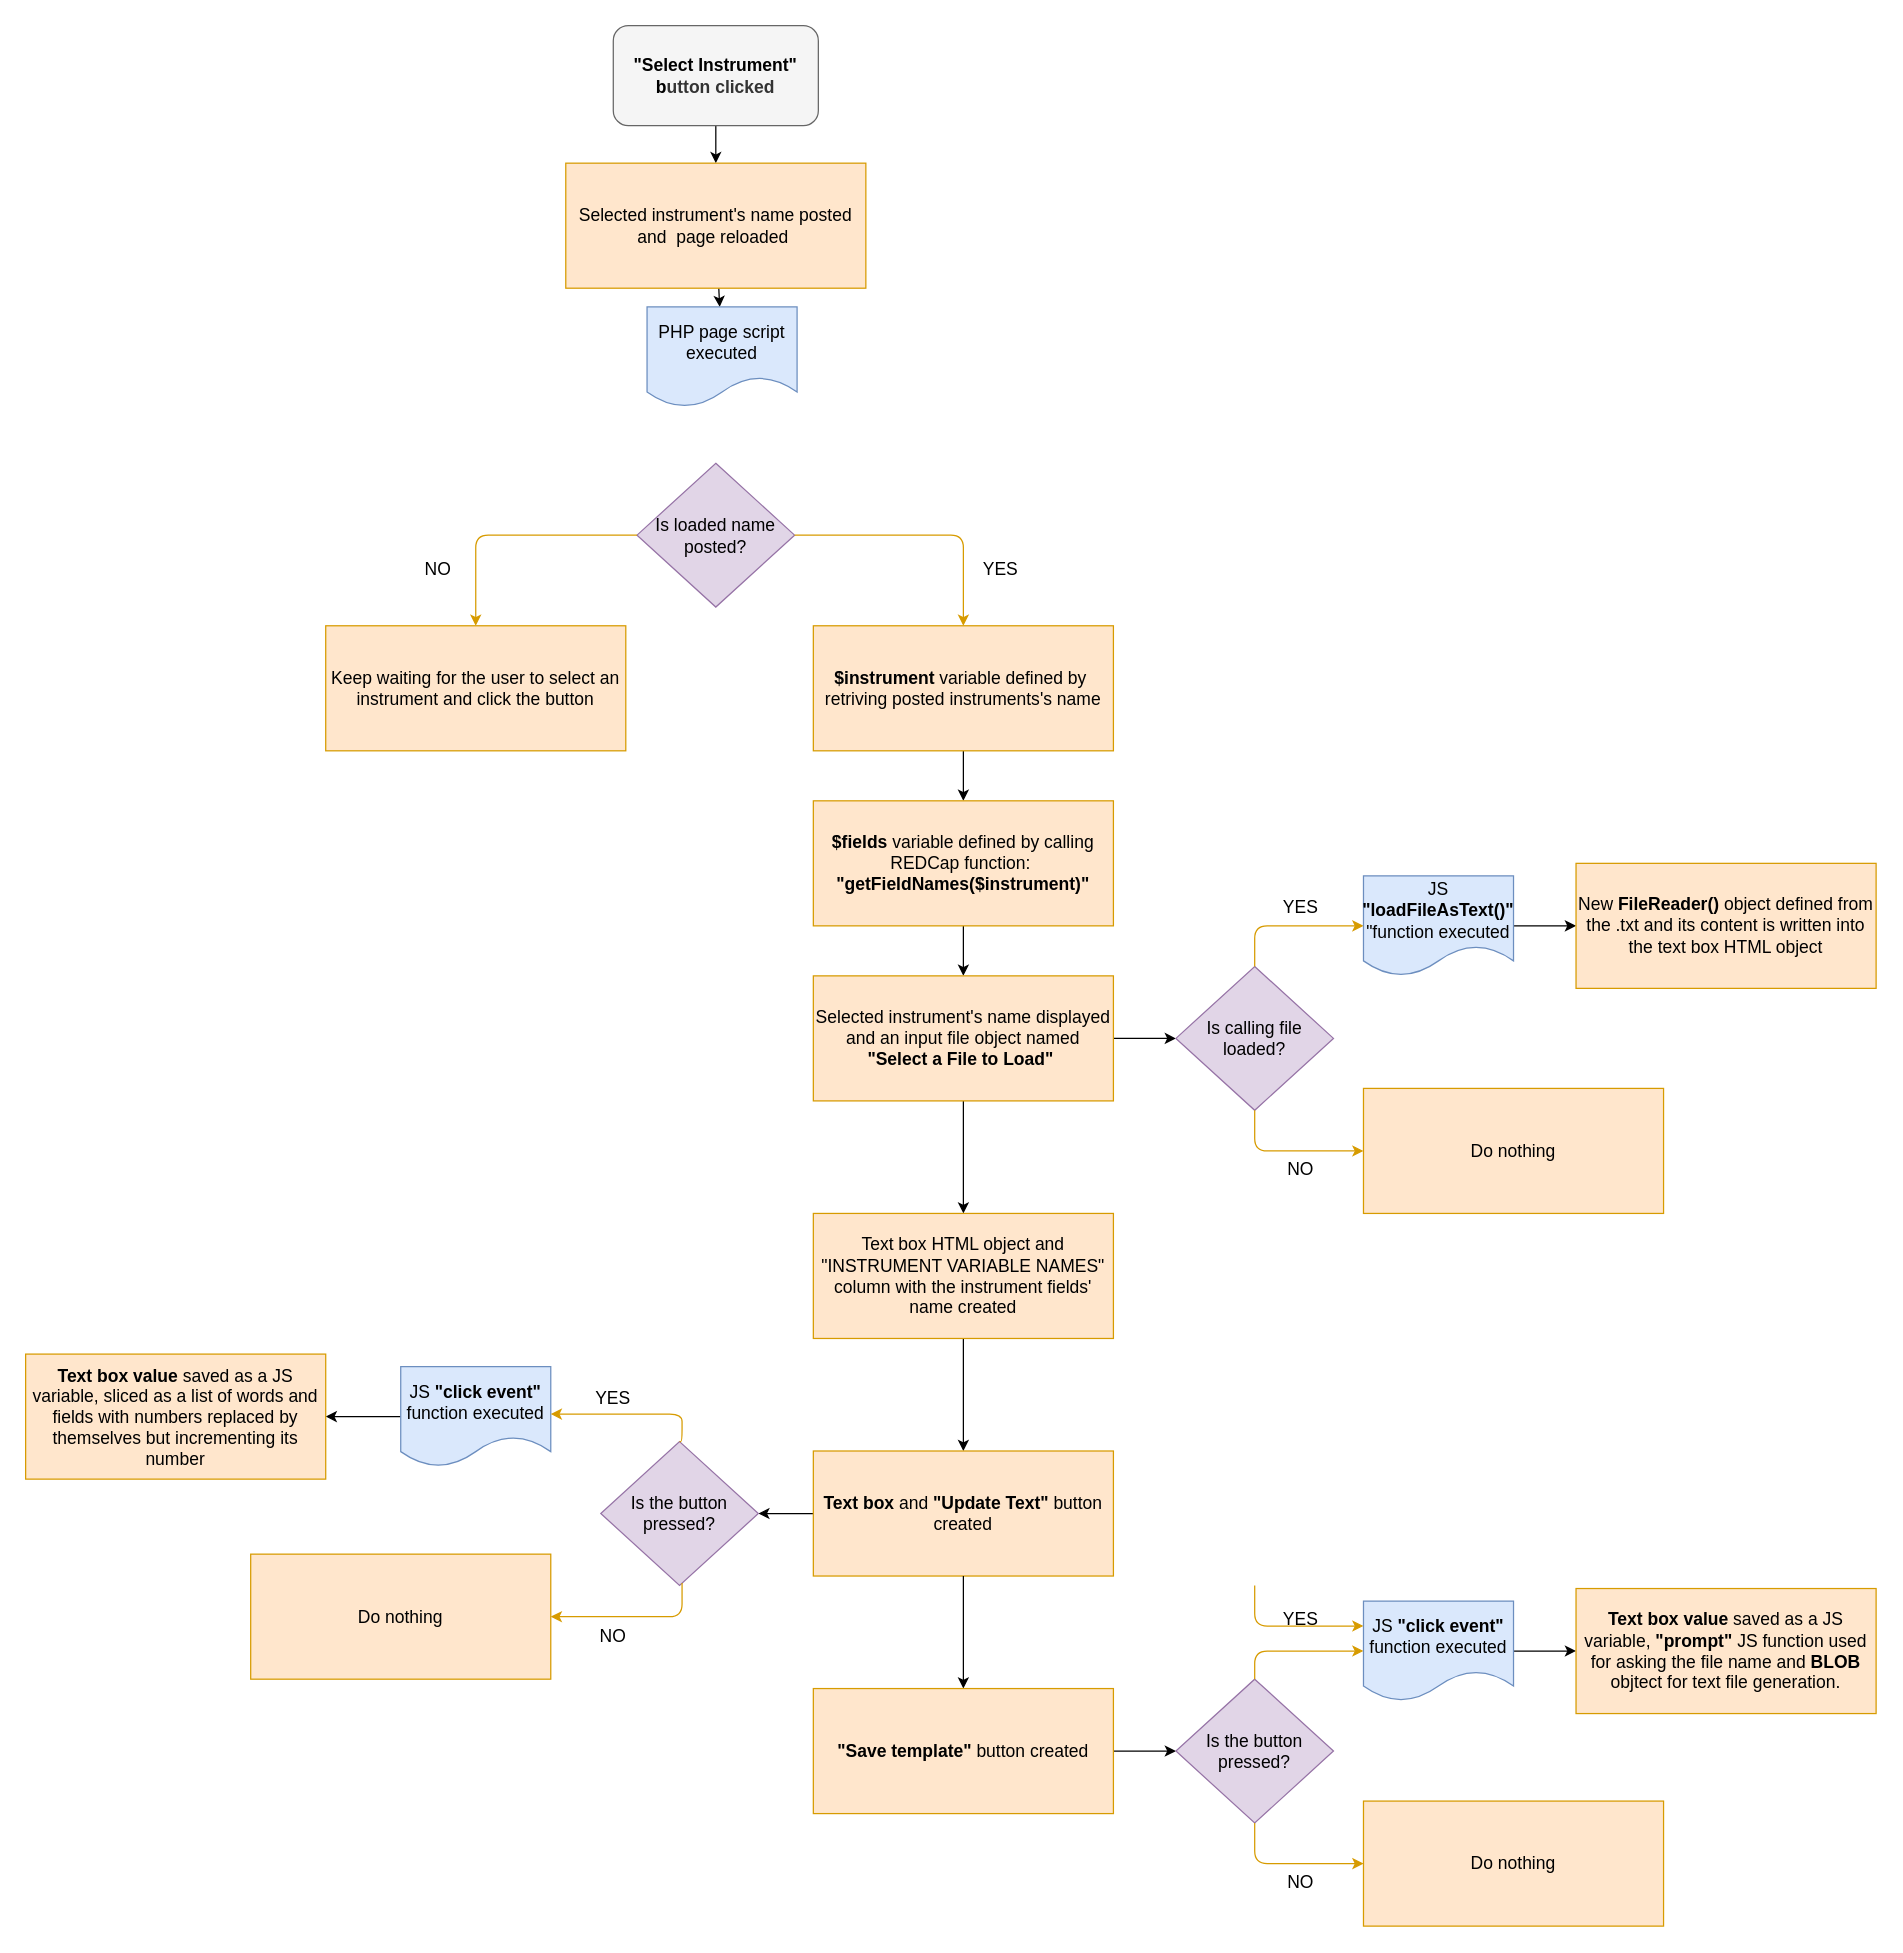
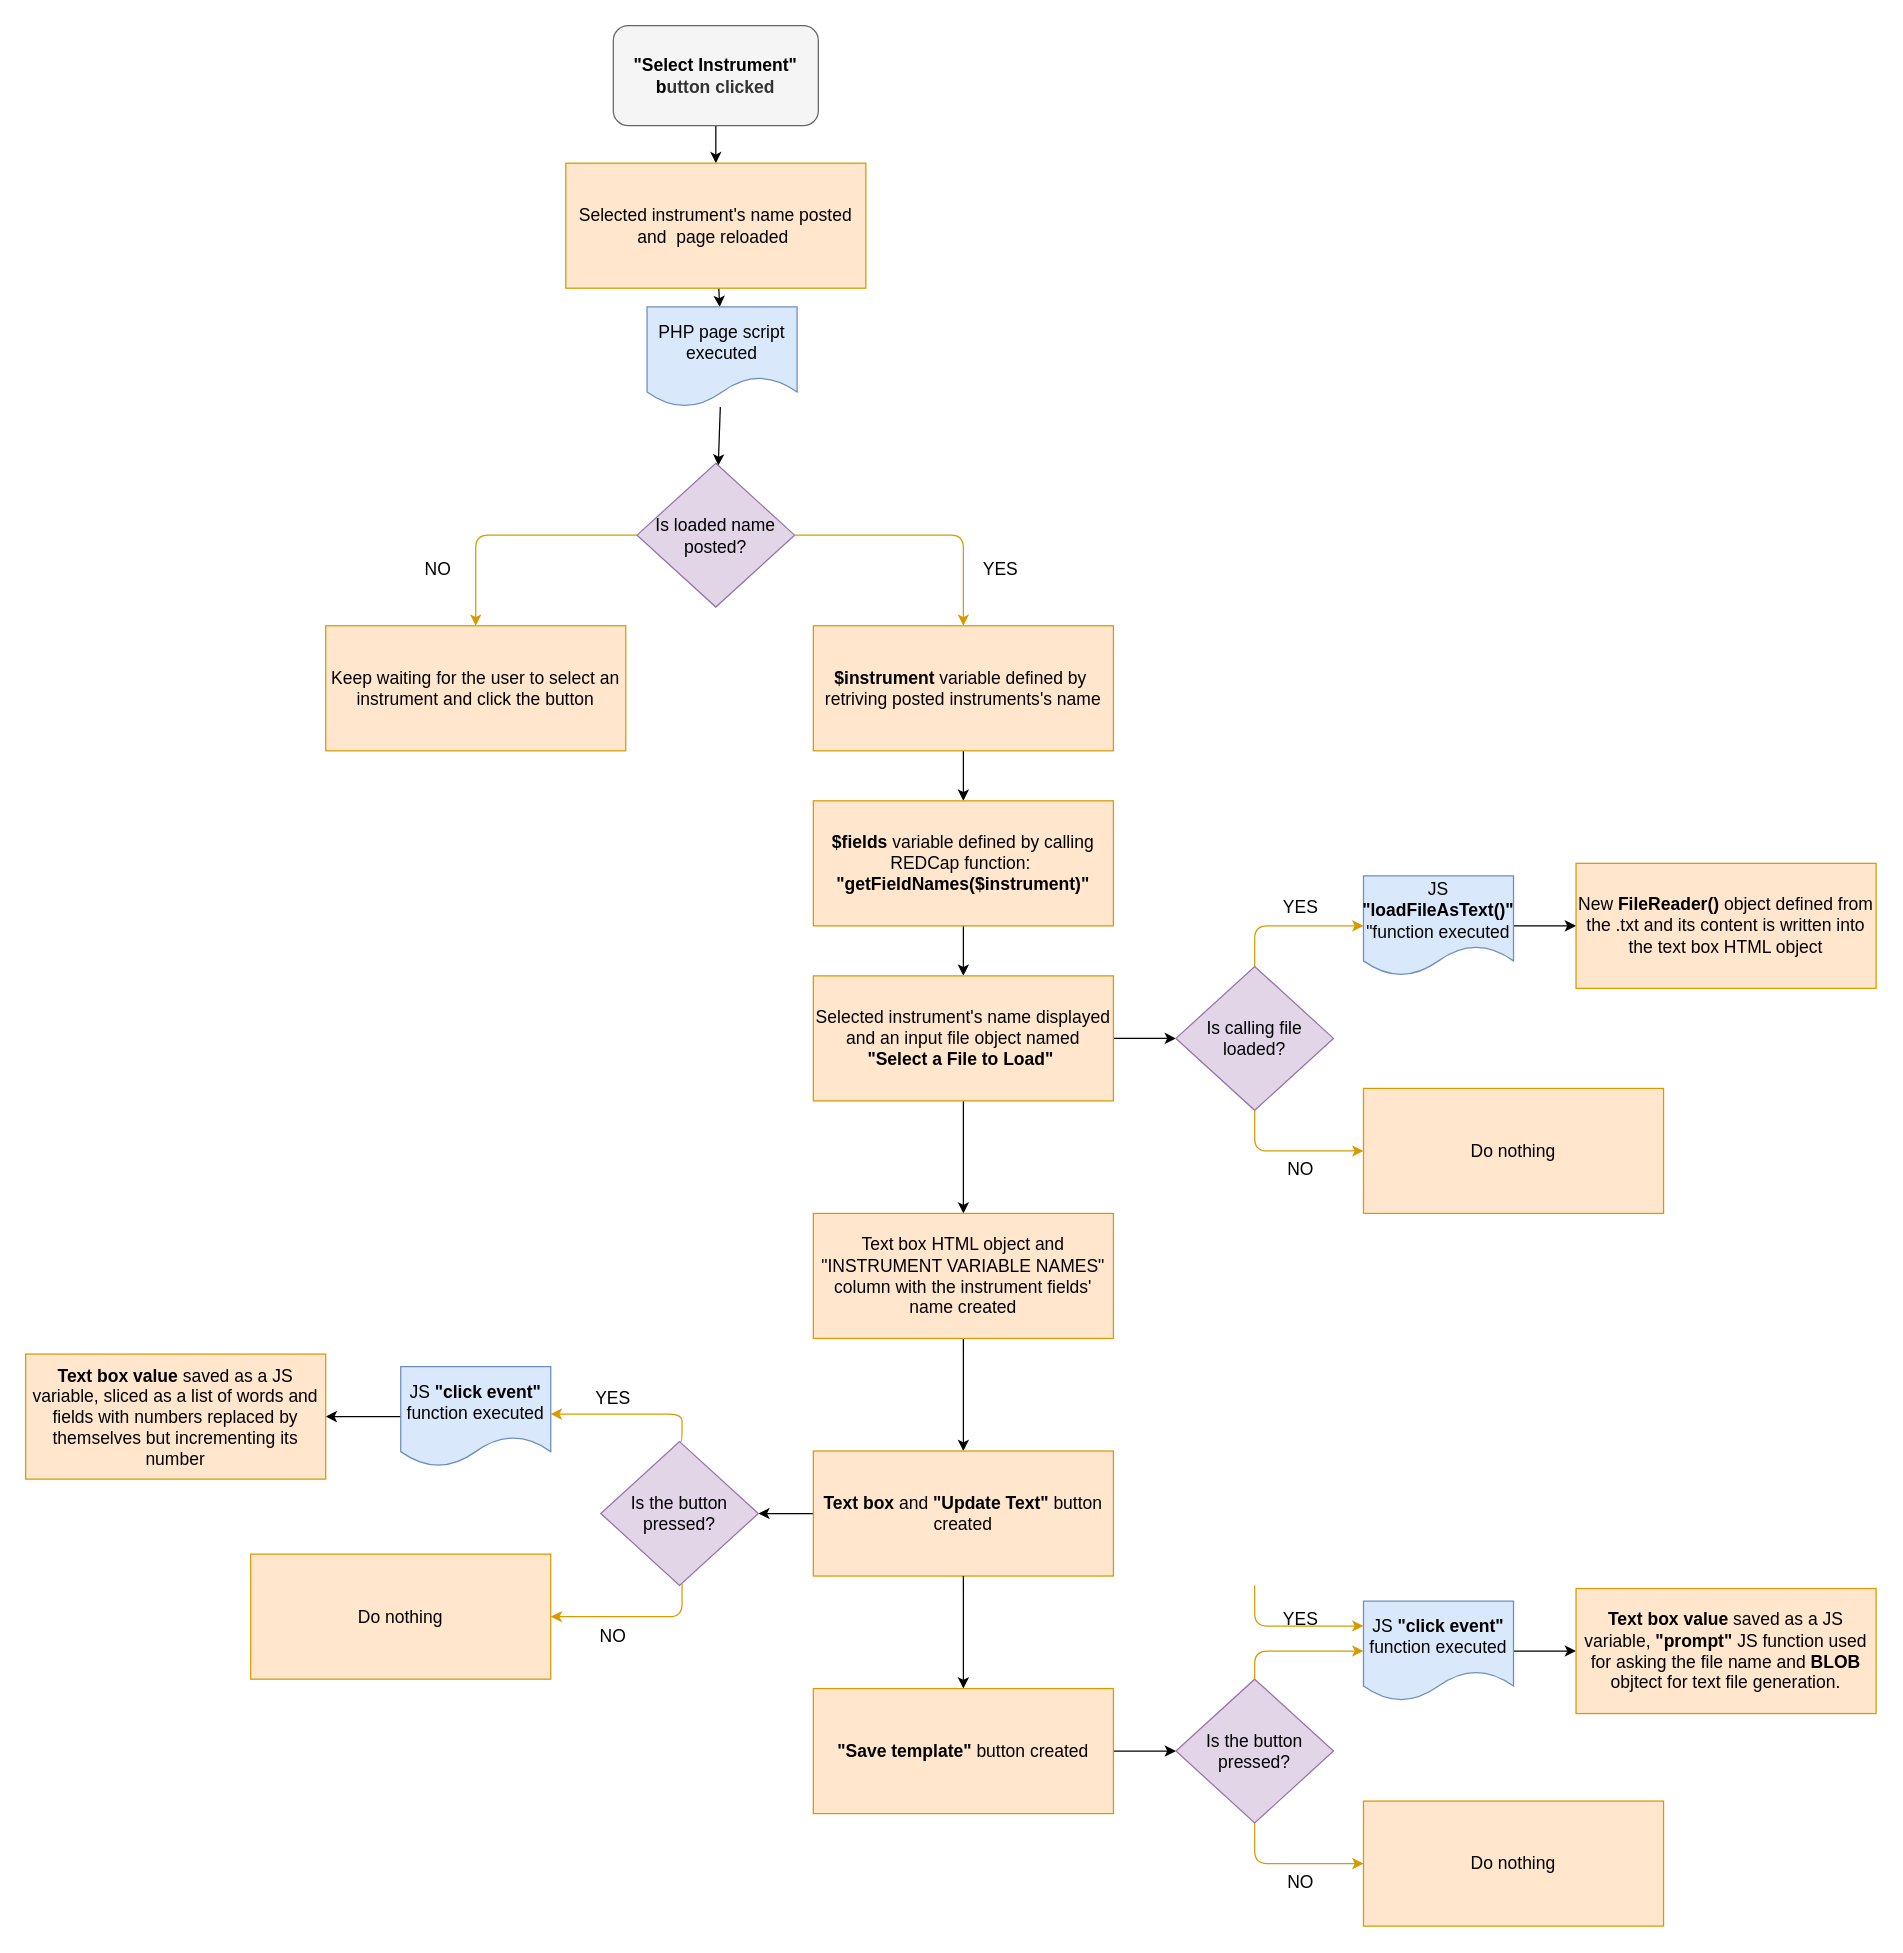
none -> (719, 432)
